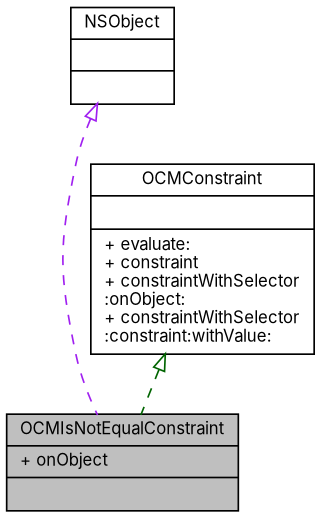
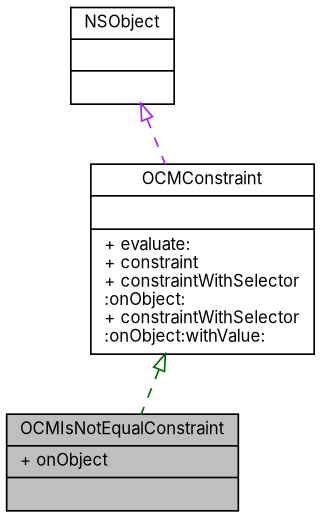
(63, 268) -> (156, 142)
(188, 337) -> (185, 337)
